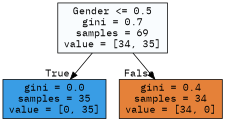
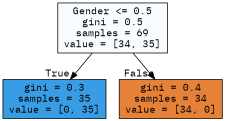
(113, 28) -> (113, 28)
(54, 99) -> (54, 99)
